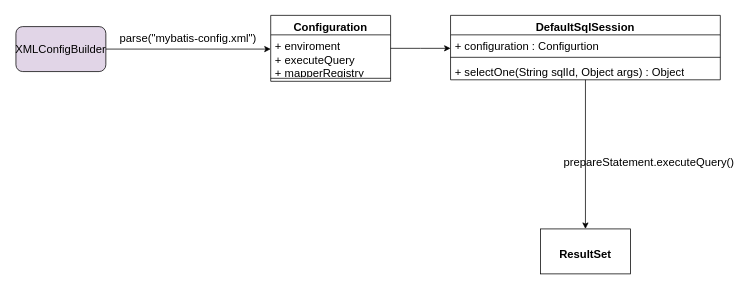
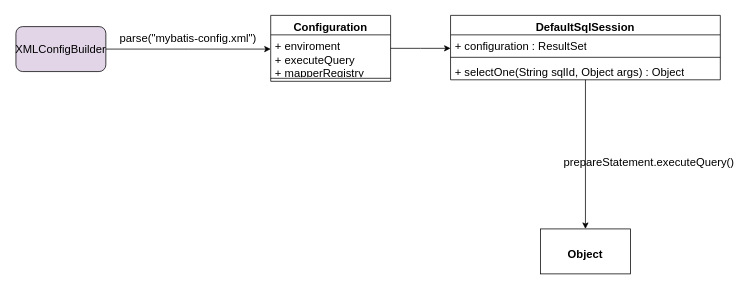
(538, 47) -> (530, 47)
(585, 241) -> (585, 241)
